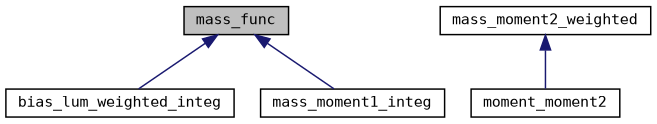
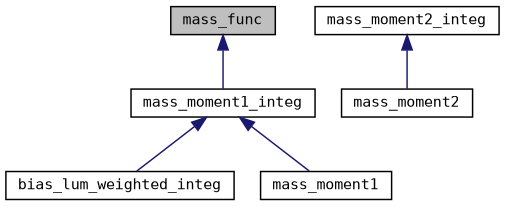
(545, 21) -> (407, 21)
(172, 66) -> (166, 149)
(545, 103) -> (407, 103)
none -> (326, 186)
